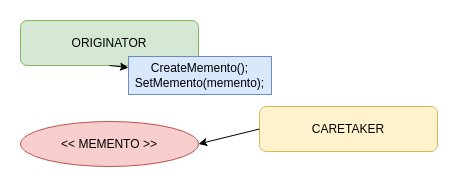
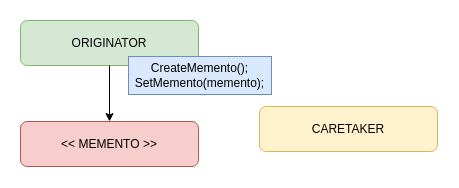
(116, 66) -> (110, 90)
(232, 136) -> none
(110, 144) -> (110, 144)
